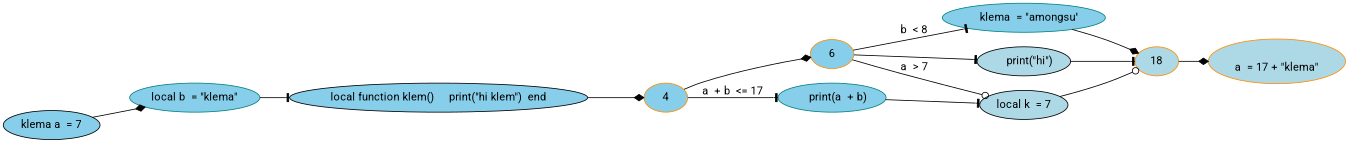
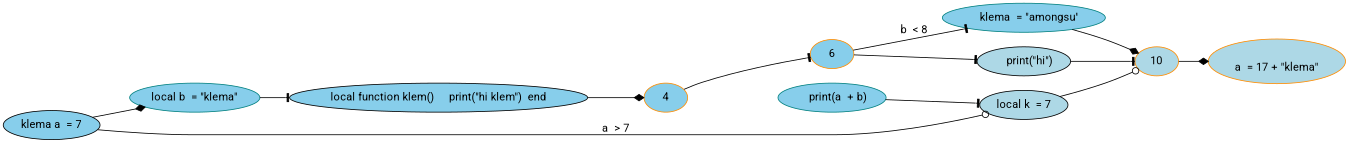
(1157, 61) -> (1157, 61)
(745, 71) -> (745, 71)
(917, 78) -> (541, 135)
(731, 98) -> none
